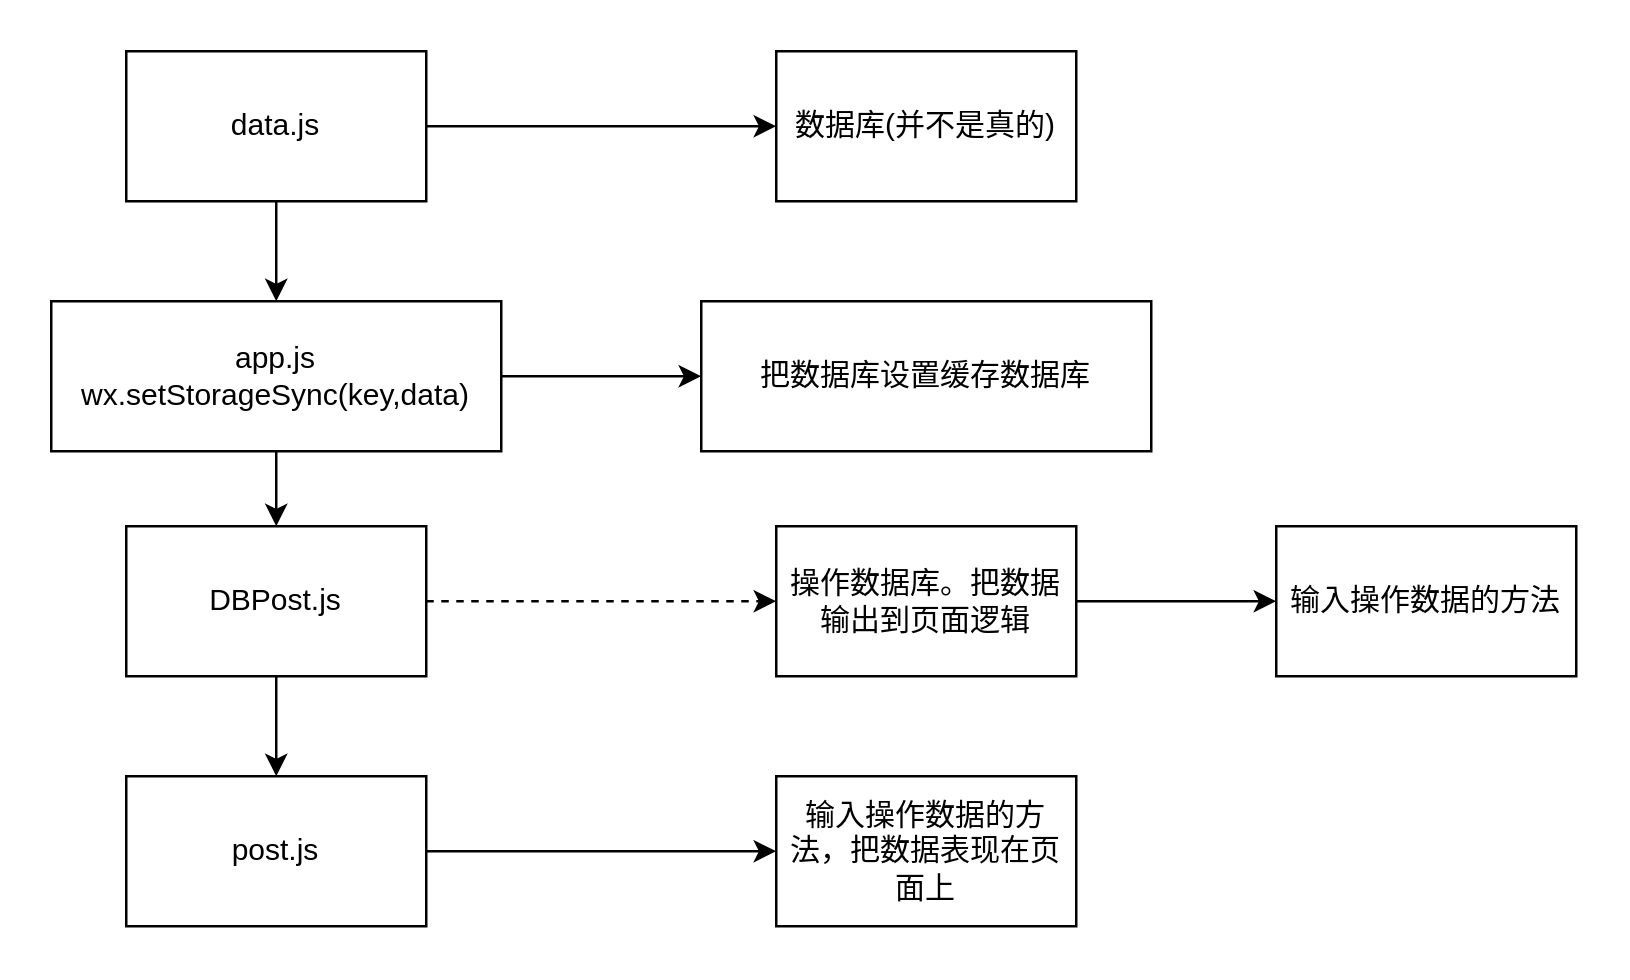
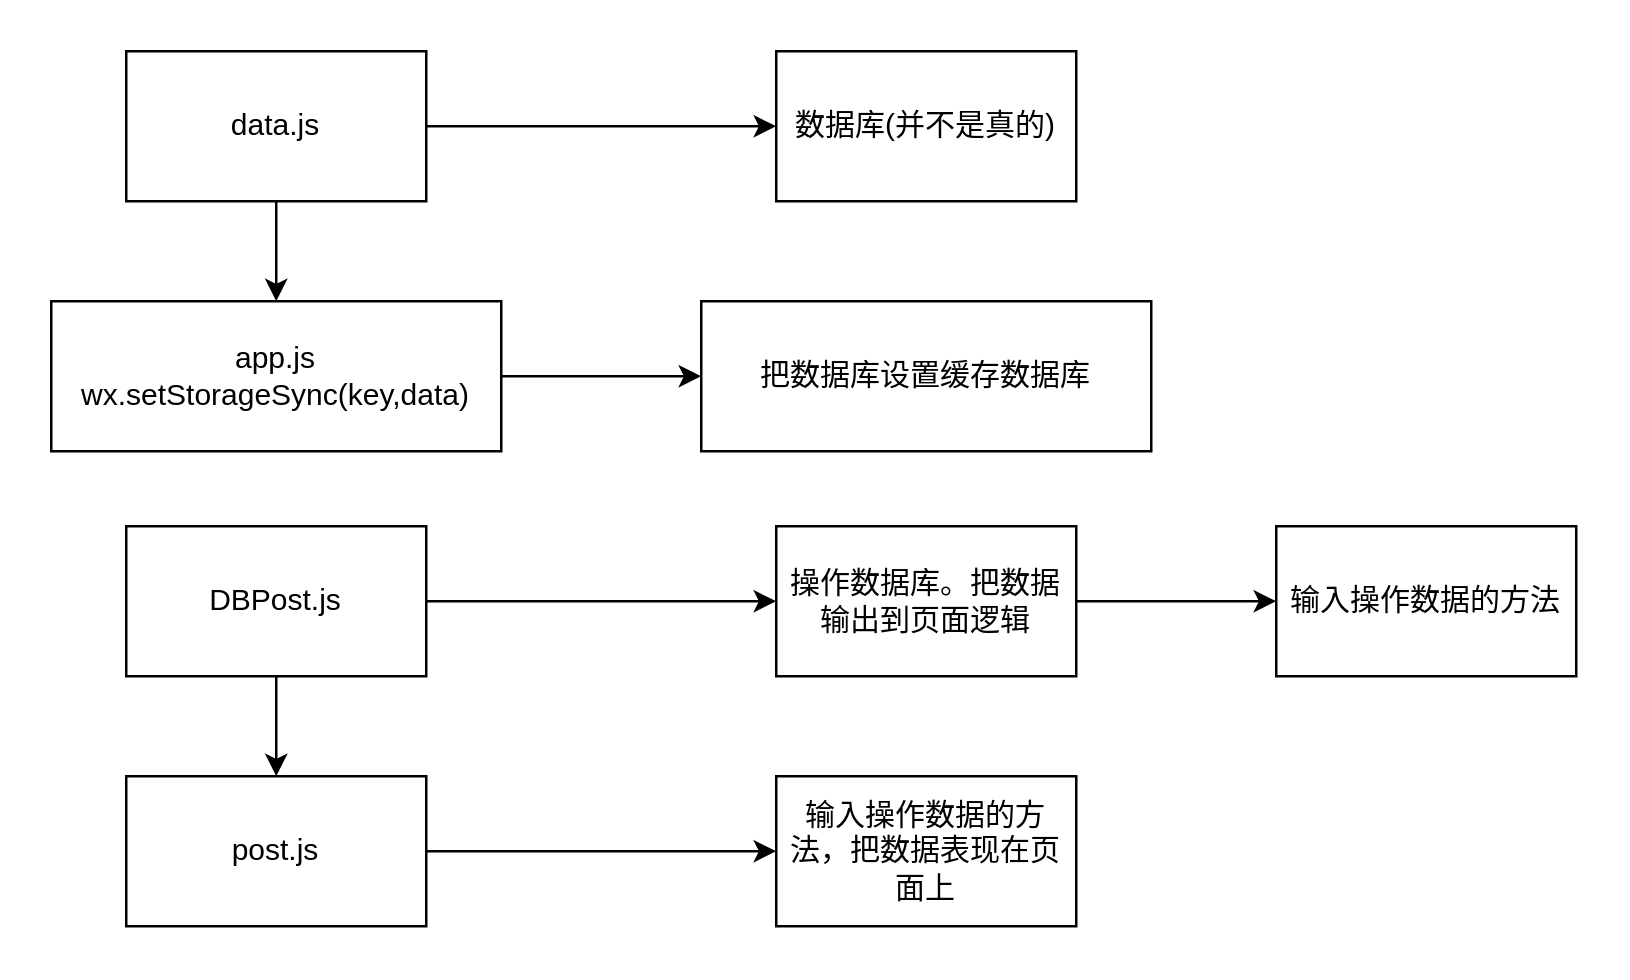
(276, 497) -> none
(592, 601) -> (592, 601)
